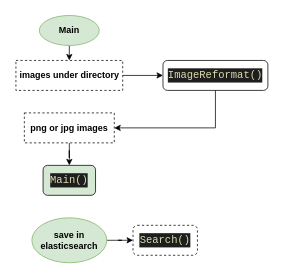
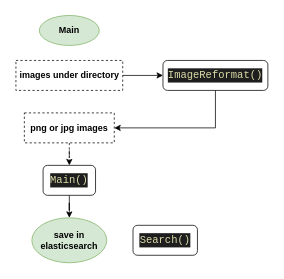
(69, 50) -> none
(69, 158) -> (69, 158)
(69, 180) -> (69, 180)
none -> (69, 209)
(121, 240) -> none
(165, 240) -> (165, 240)
